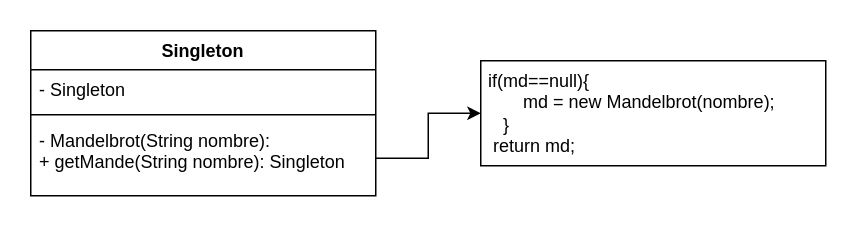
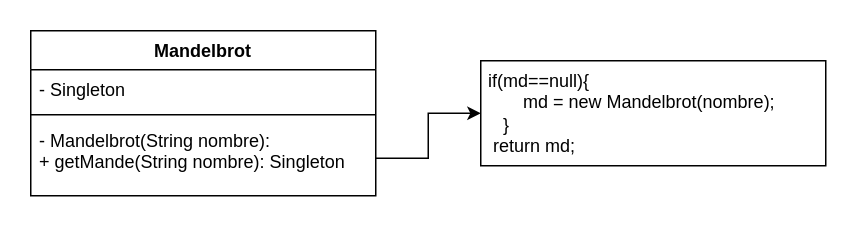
(203, 51) -> (203, 51)
